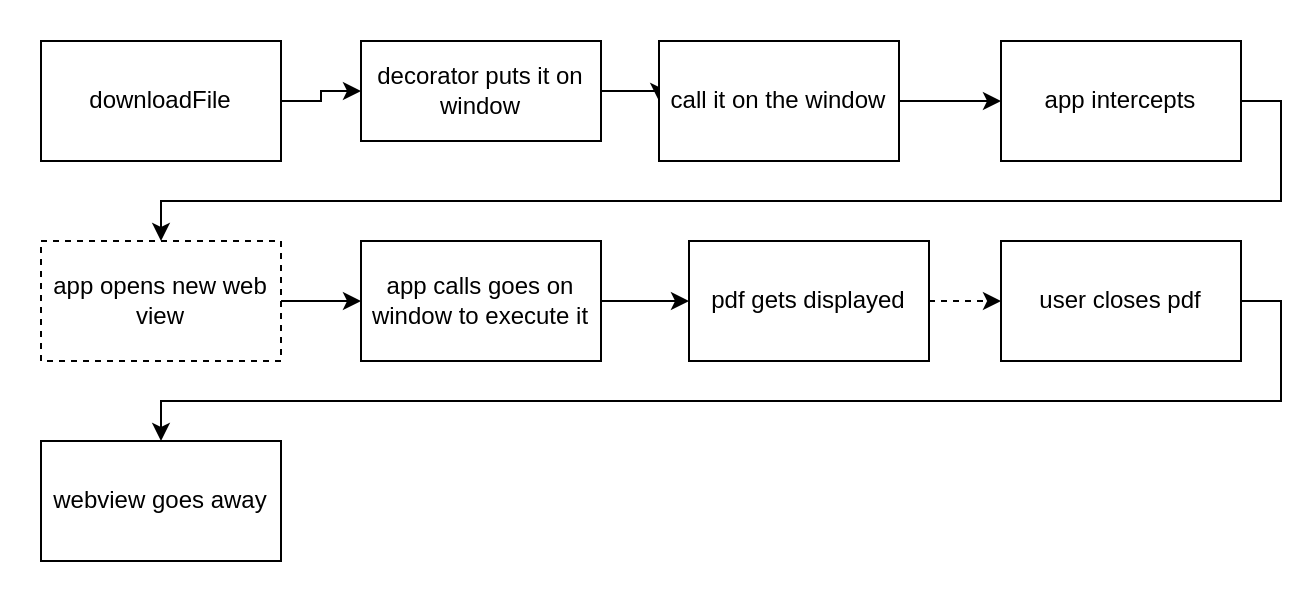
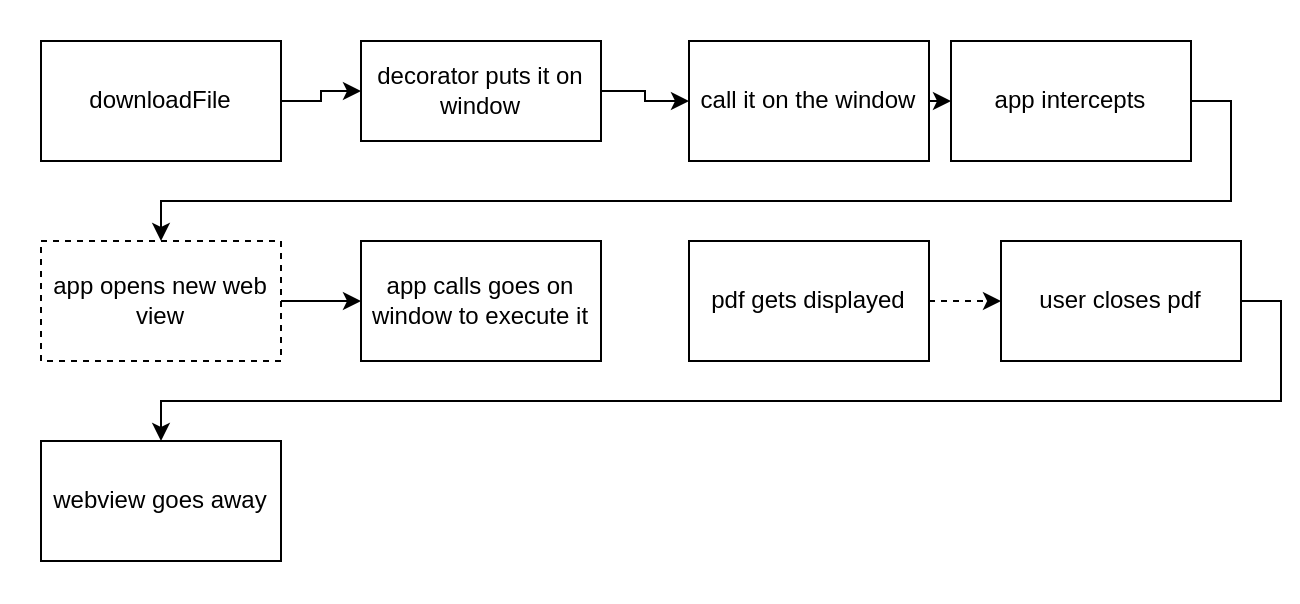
(779, 101) -> (809, 101)
(1121, 101) -> (1071, 101)
(638, 301) -> none
